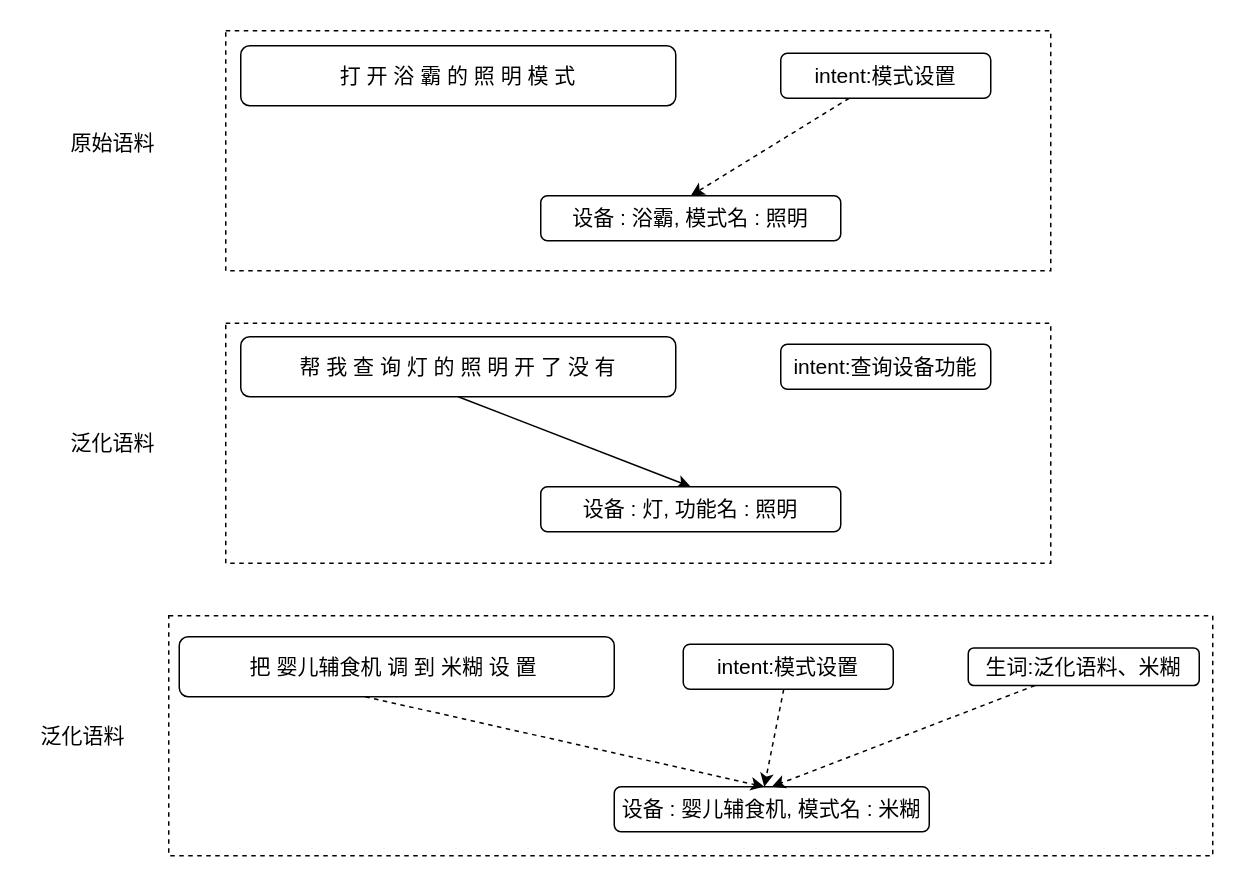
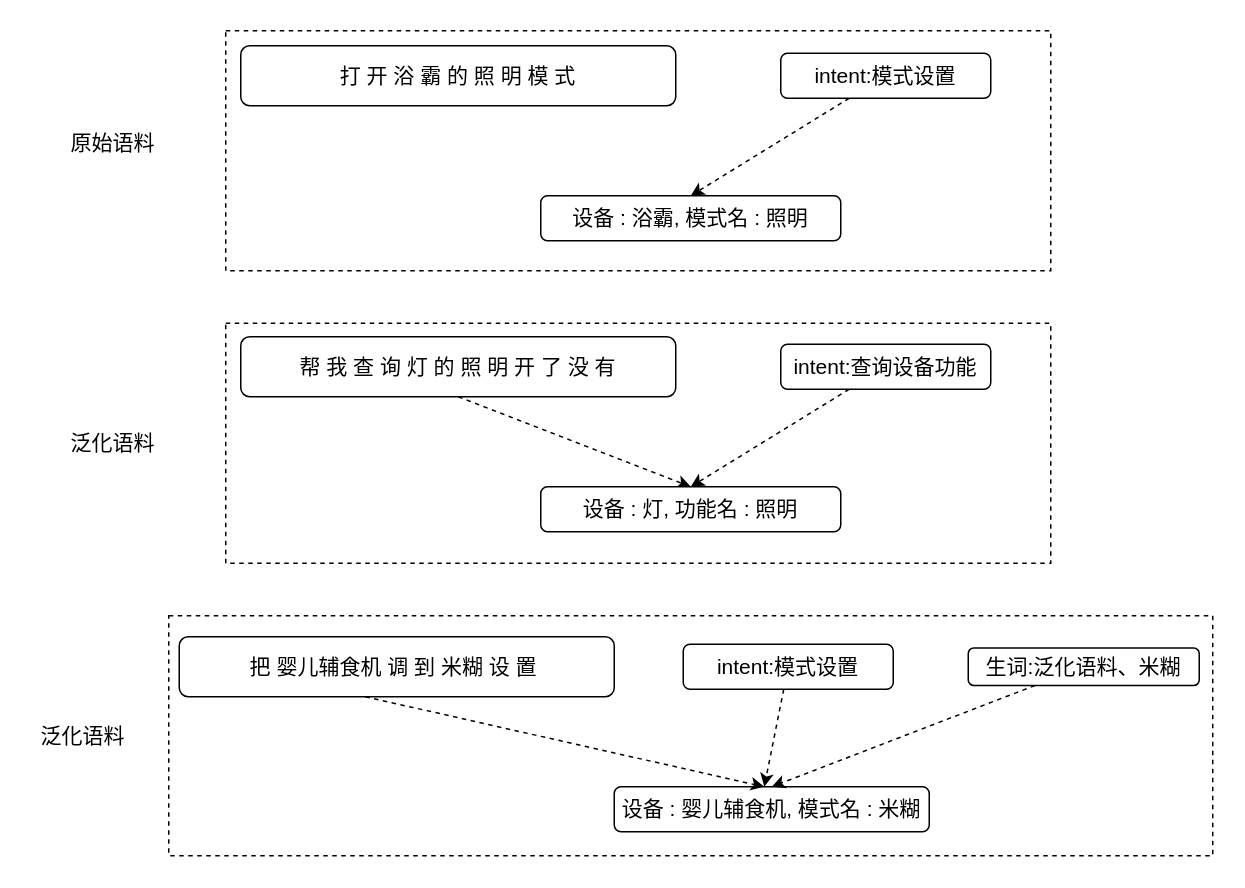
none -> (774, 435)
(568, 439) -> (568, 439)
